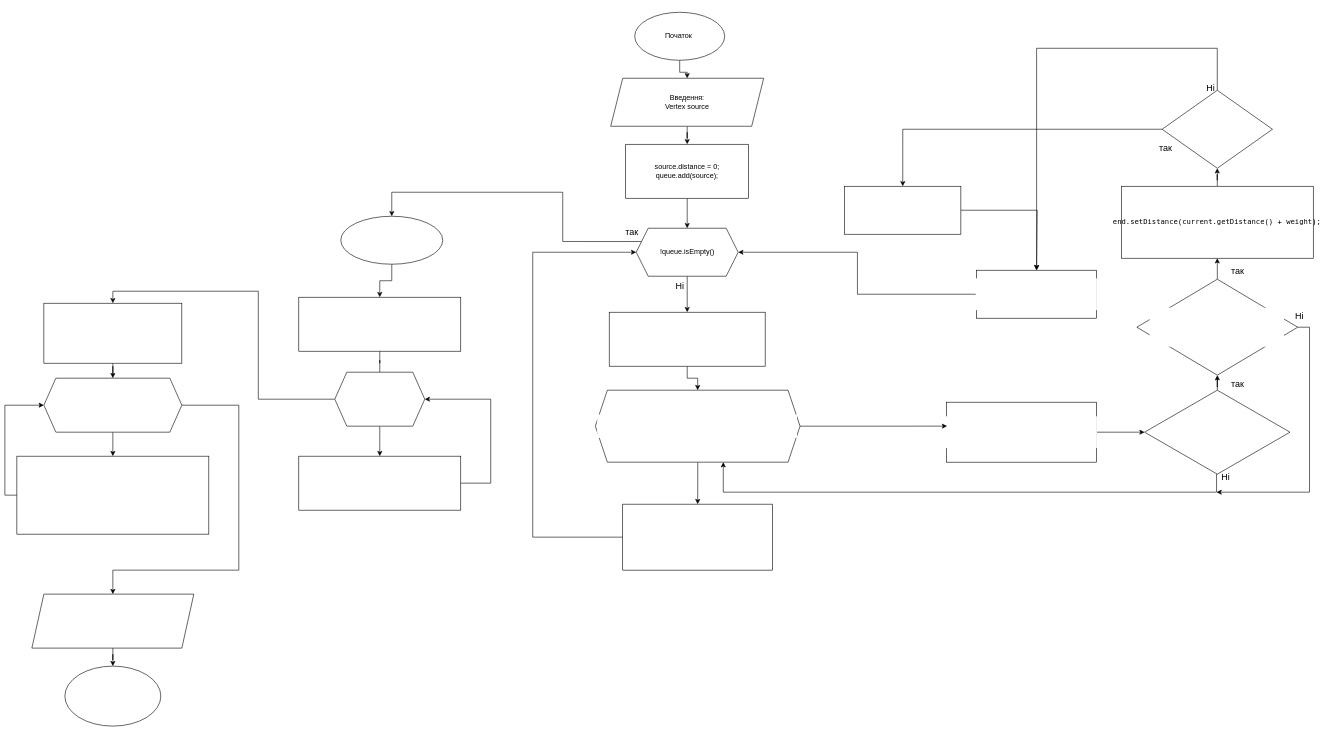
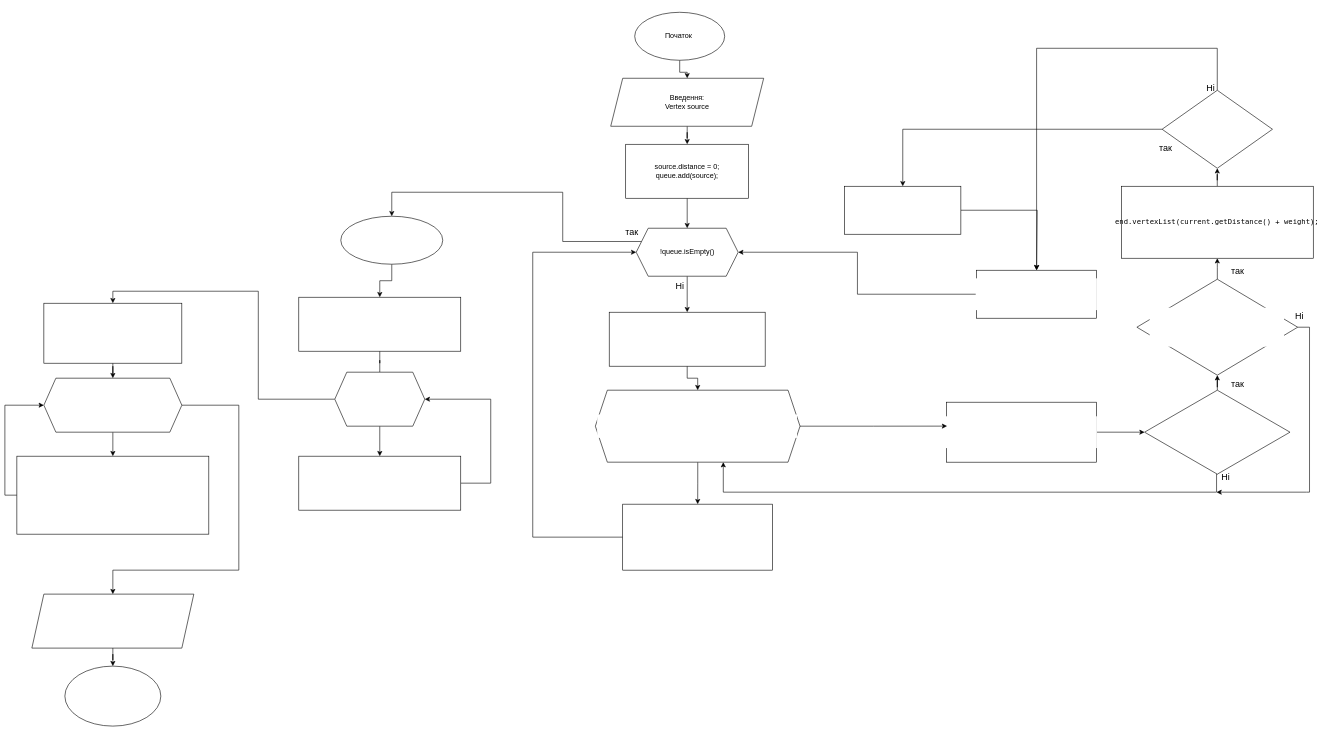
(1217, 222) -> (1217, 222)
